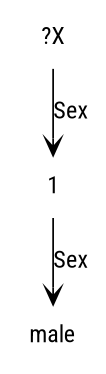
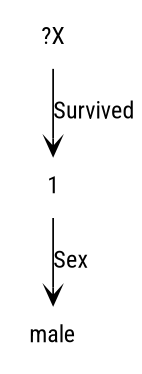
(71, 112) -> (94, 112)
